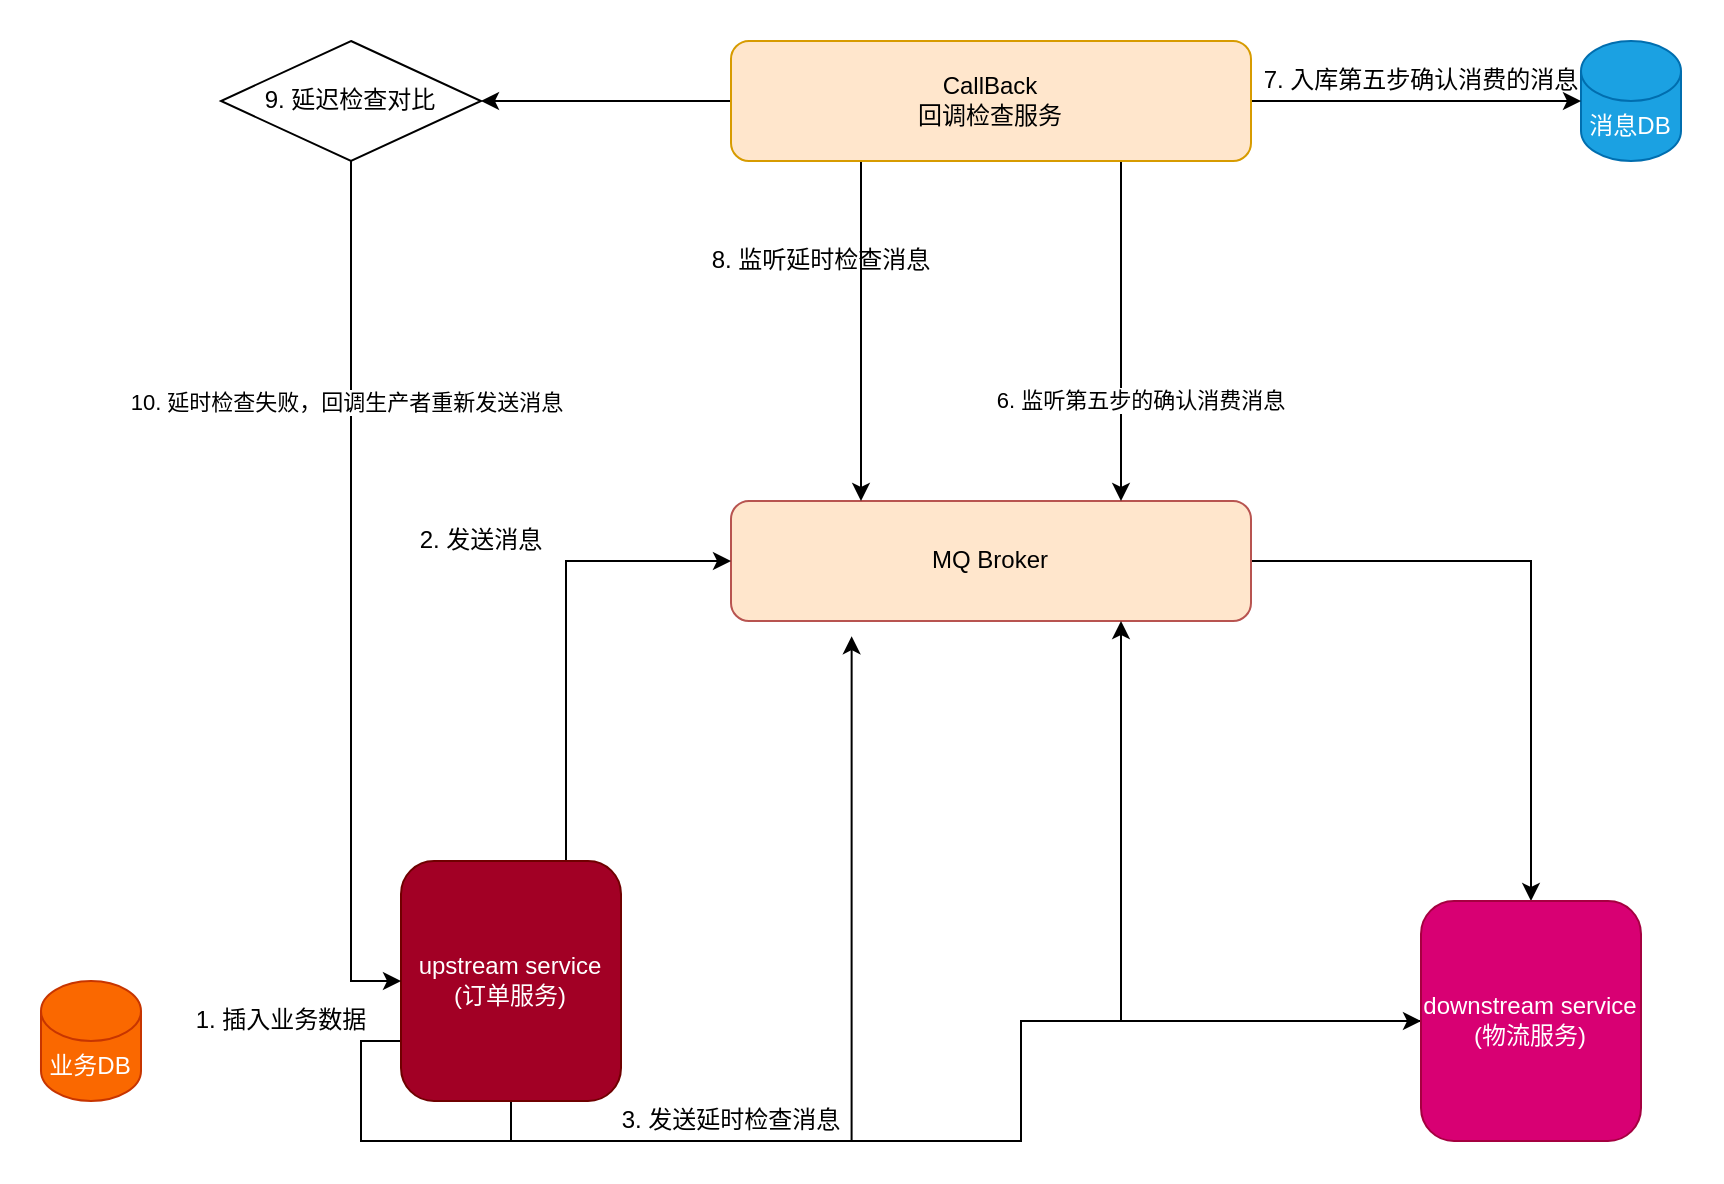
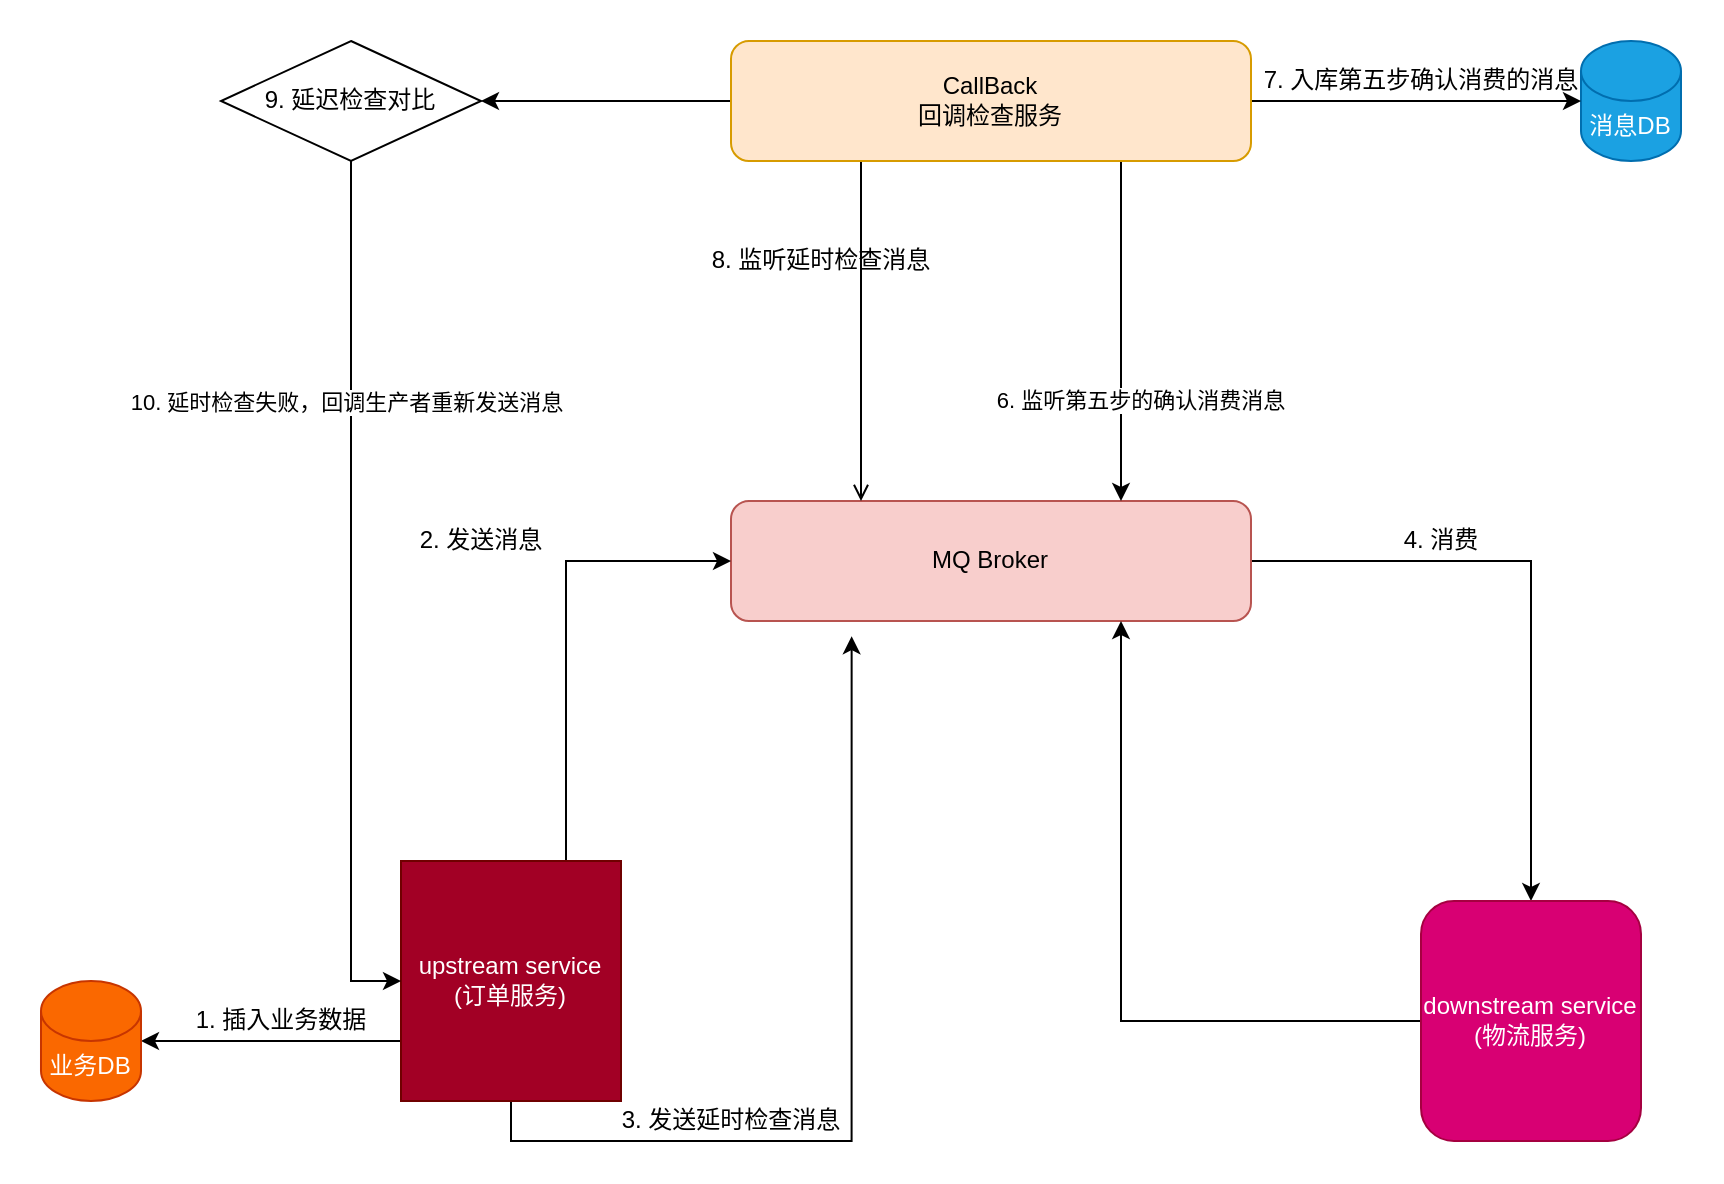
(861, 486) -> (861, 489)
none -> (1441, 541)
(991, 561) -> (991, 561)
(511, 981) -> (511, 981)
(1021, 1117) -> (259, 1041)
